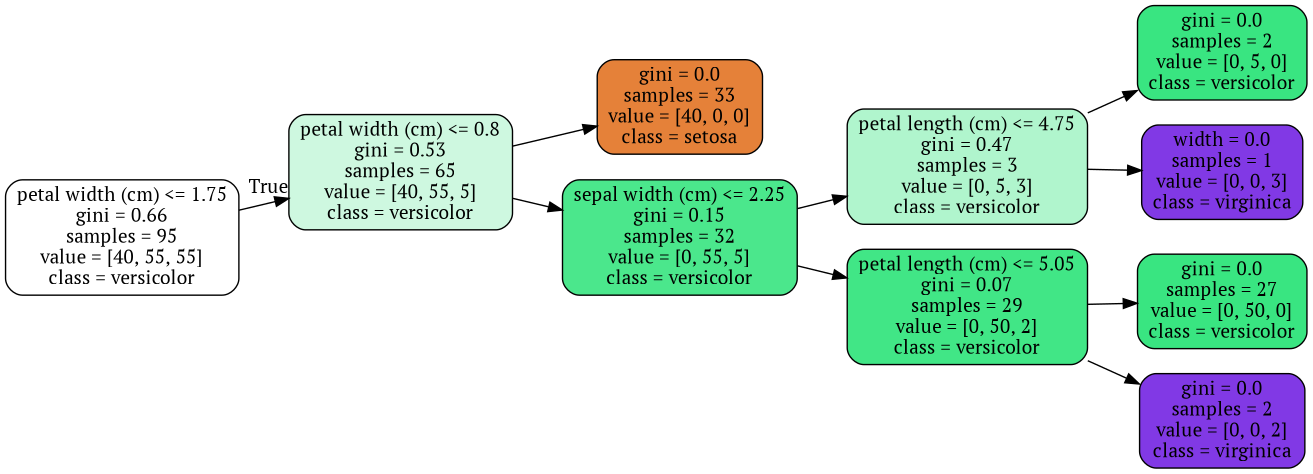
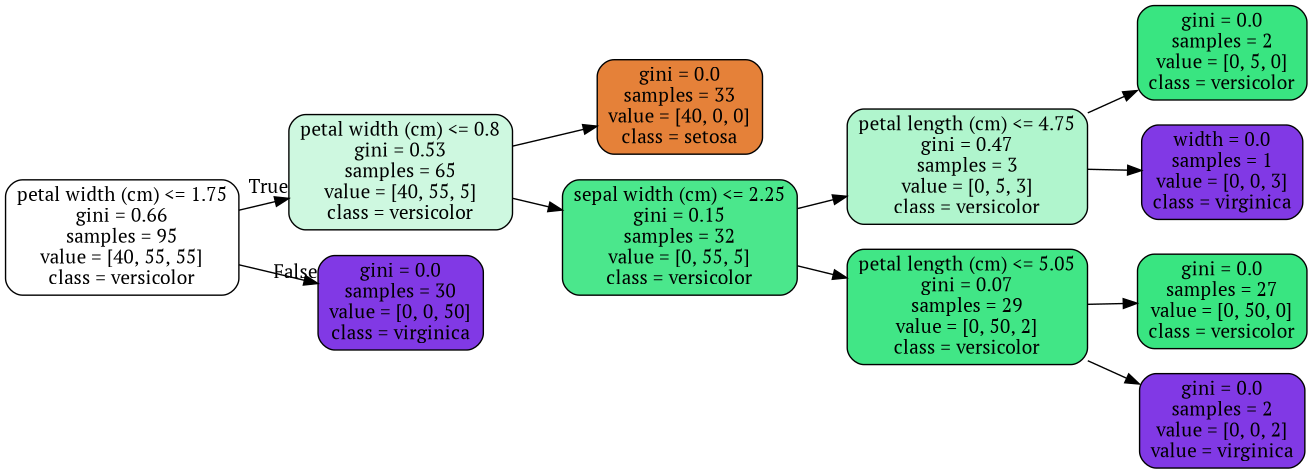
none -> (401, 303)
(1222, 421) -> (1222, 421)
